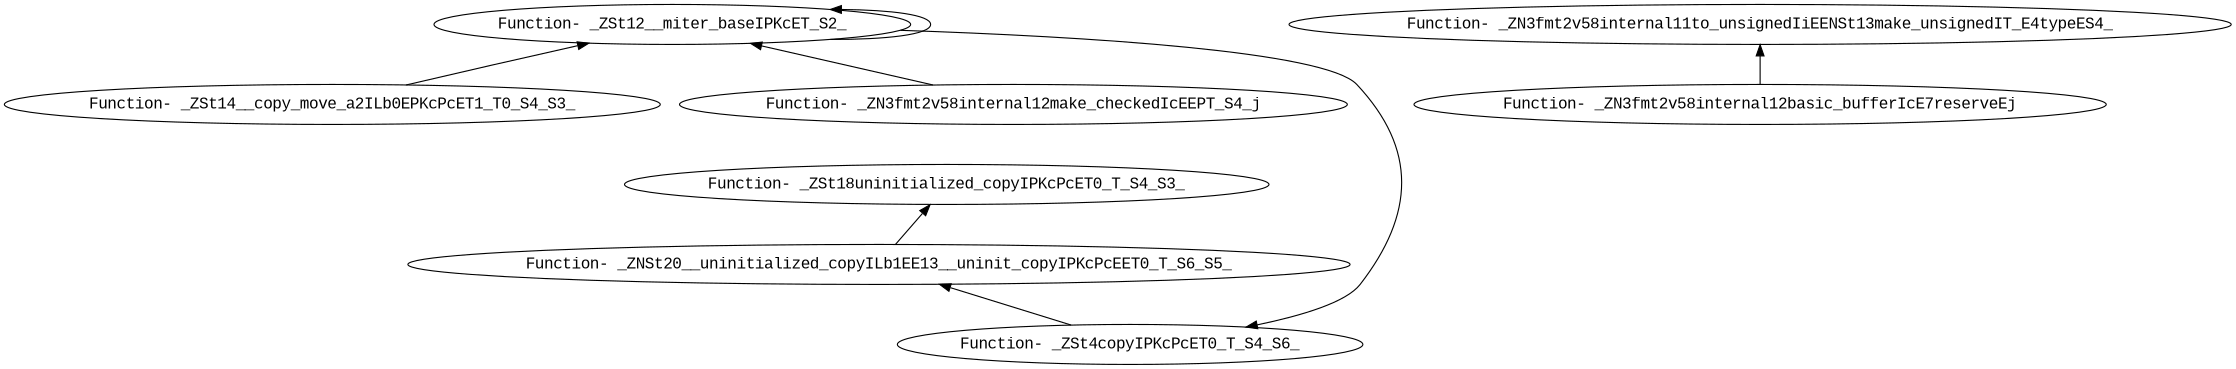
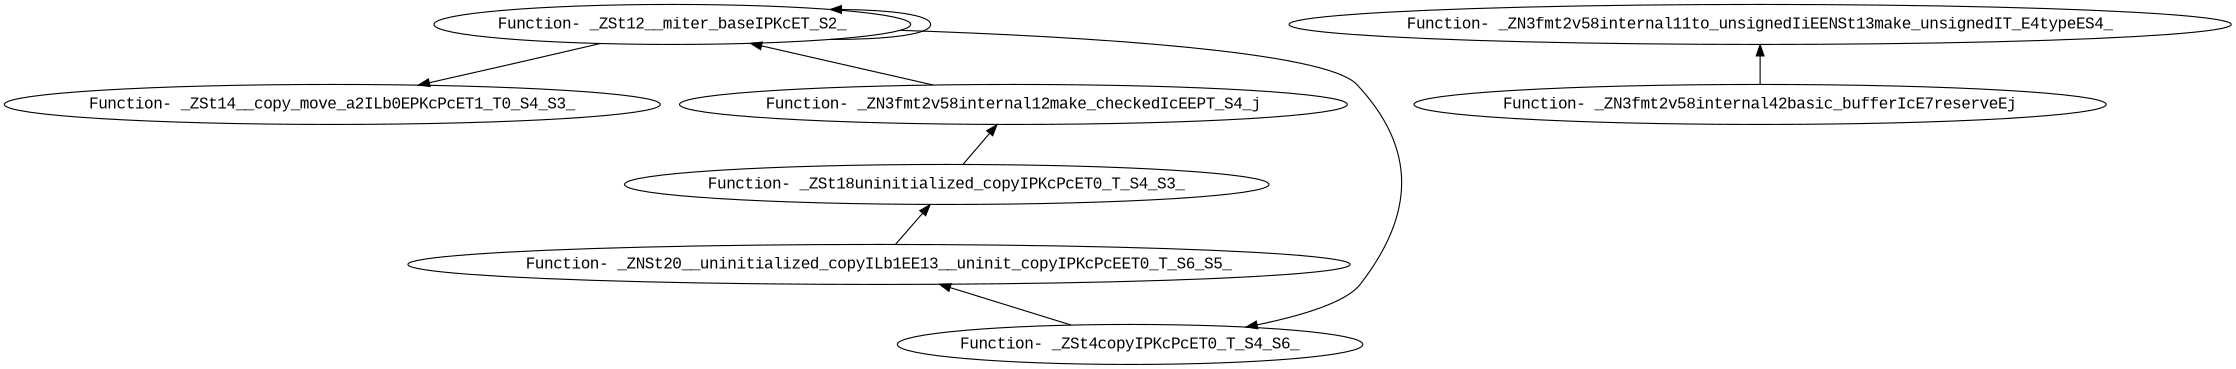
(492, 65) -> (515, 63)
(1760, 104) -> (1760, 104)
none -> (976, 149)
